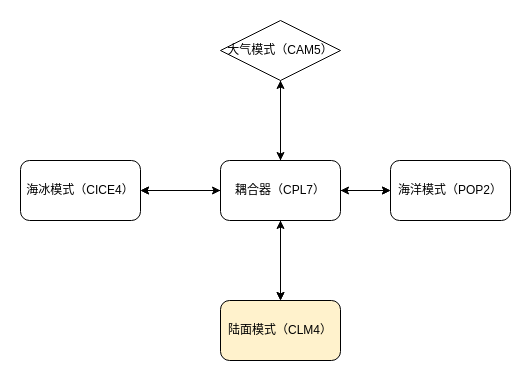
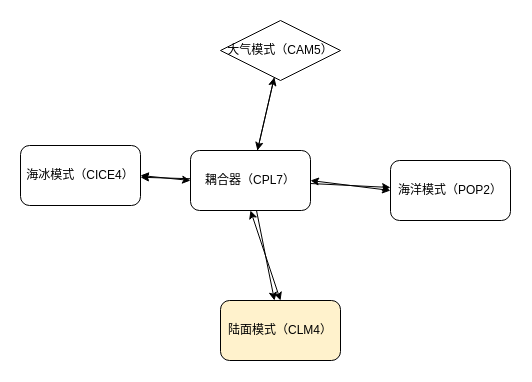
(81, 191) -> (81, 176)
(281, 191) -> (251, 181)
